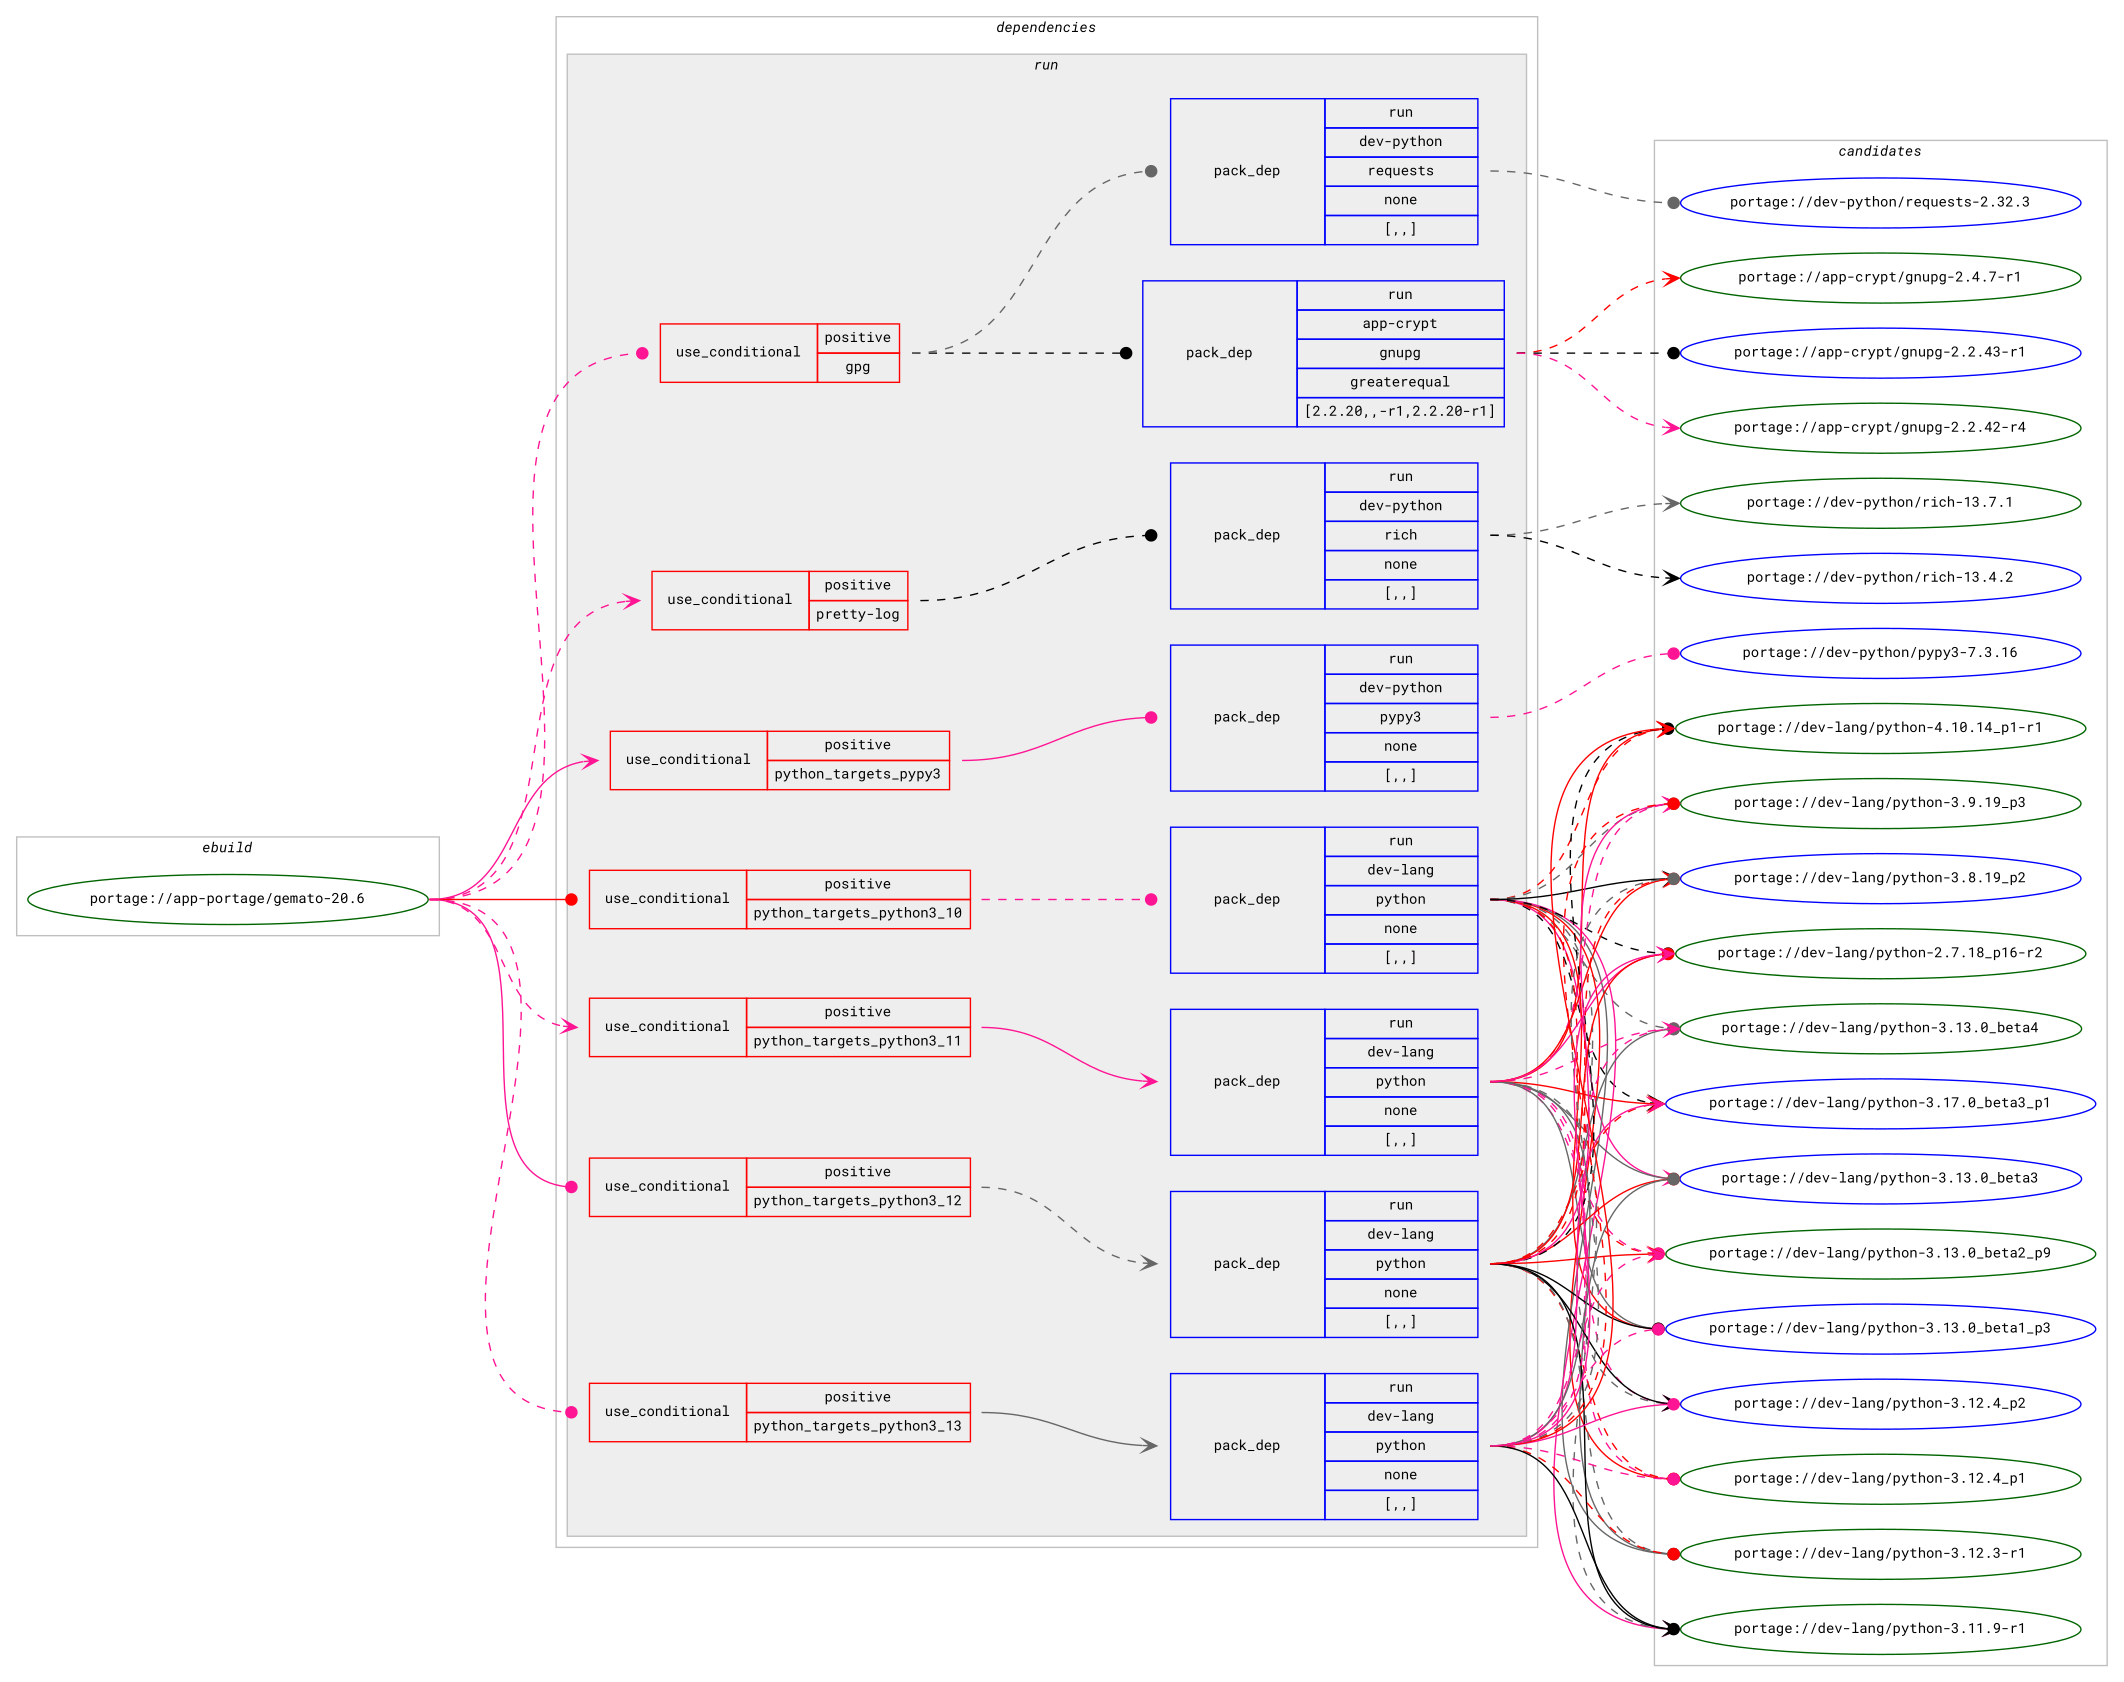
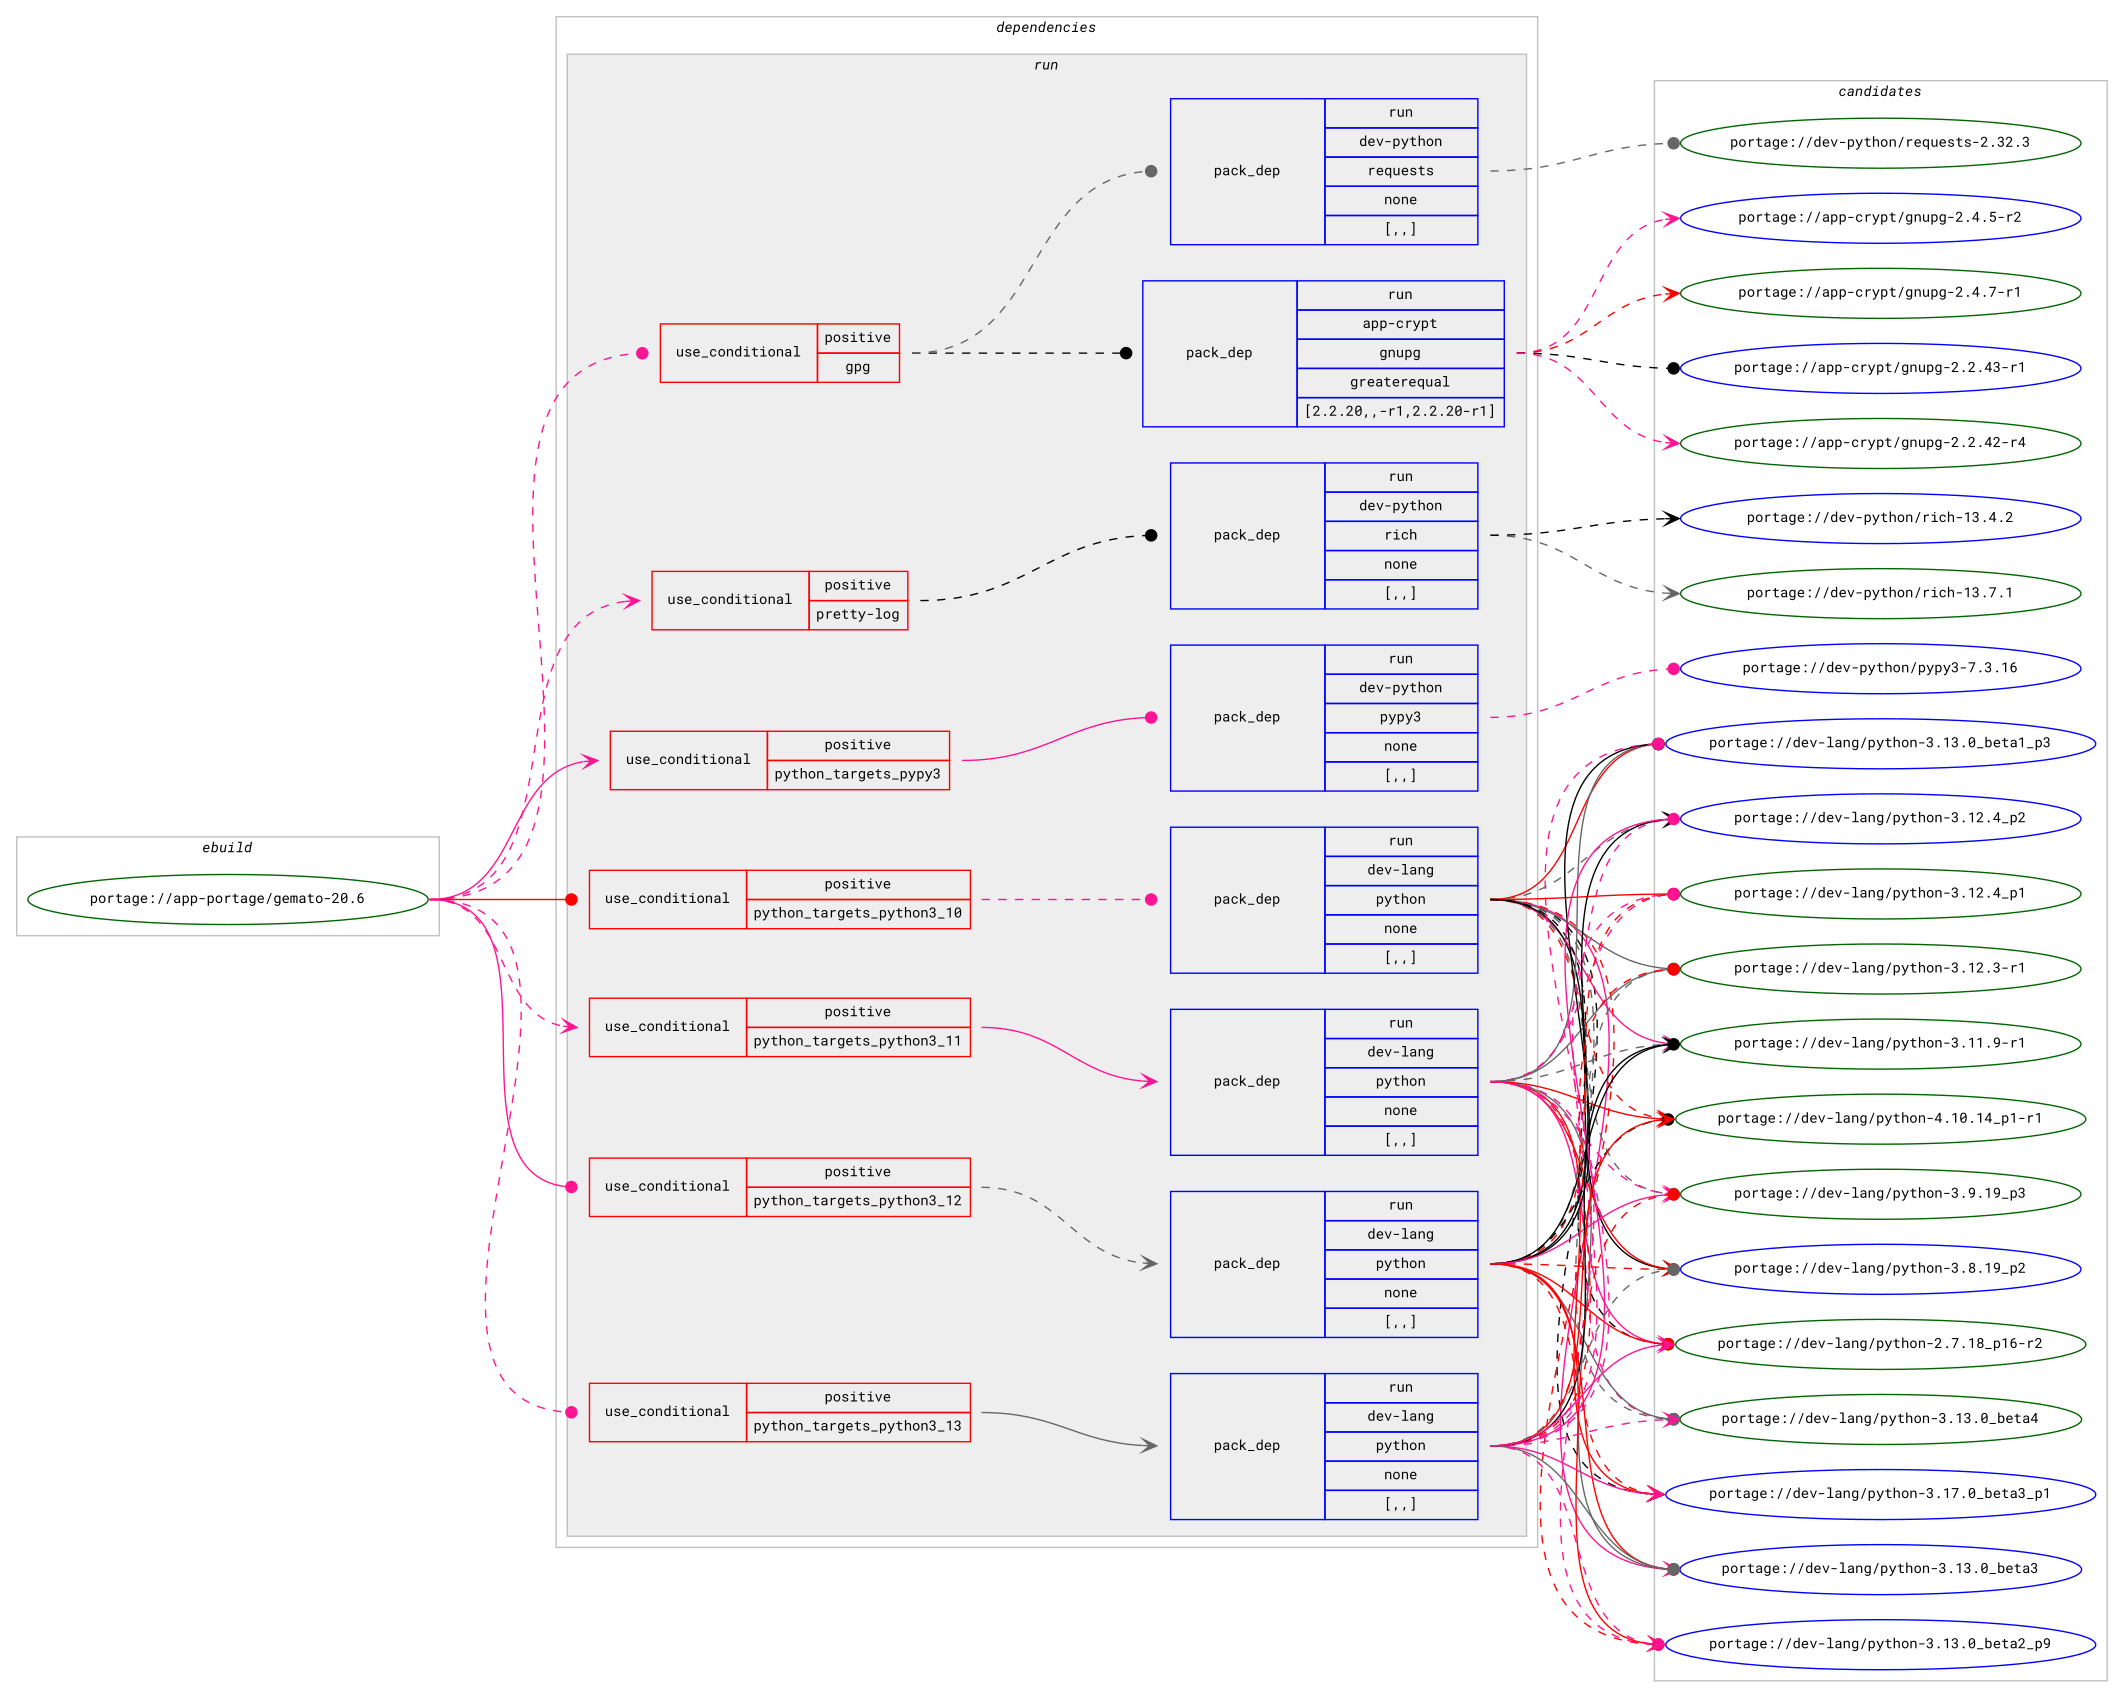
(1881, 203) -> (1881, 143)
none -> (1881, 218)
(1881, 1254) -> (1881, 1645)
